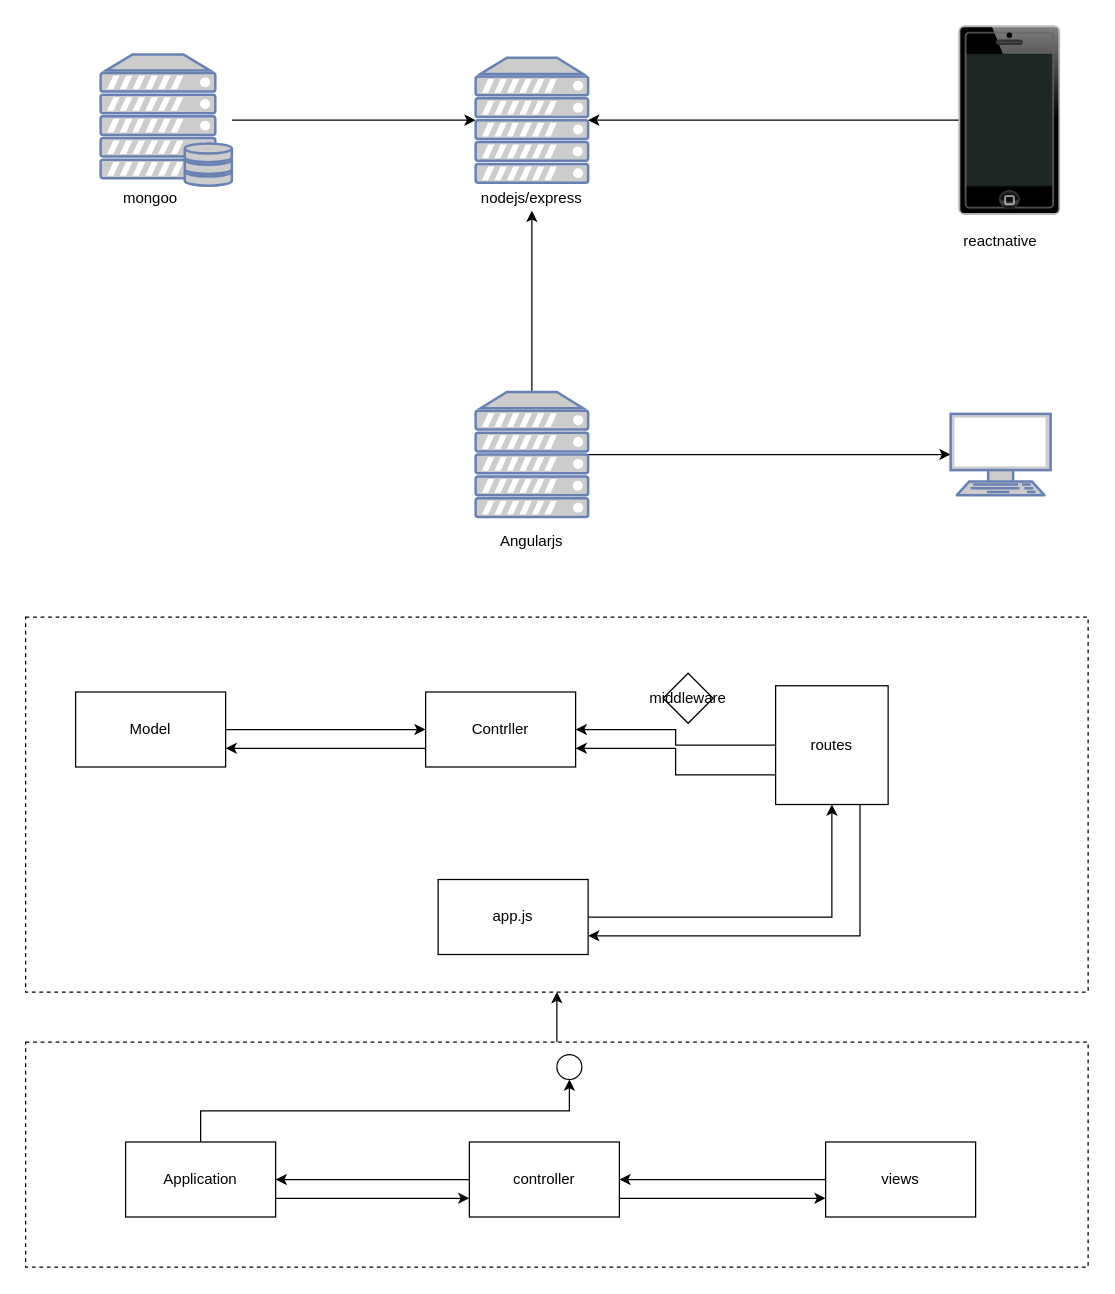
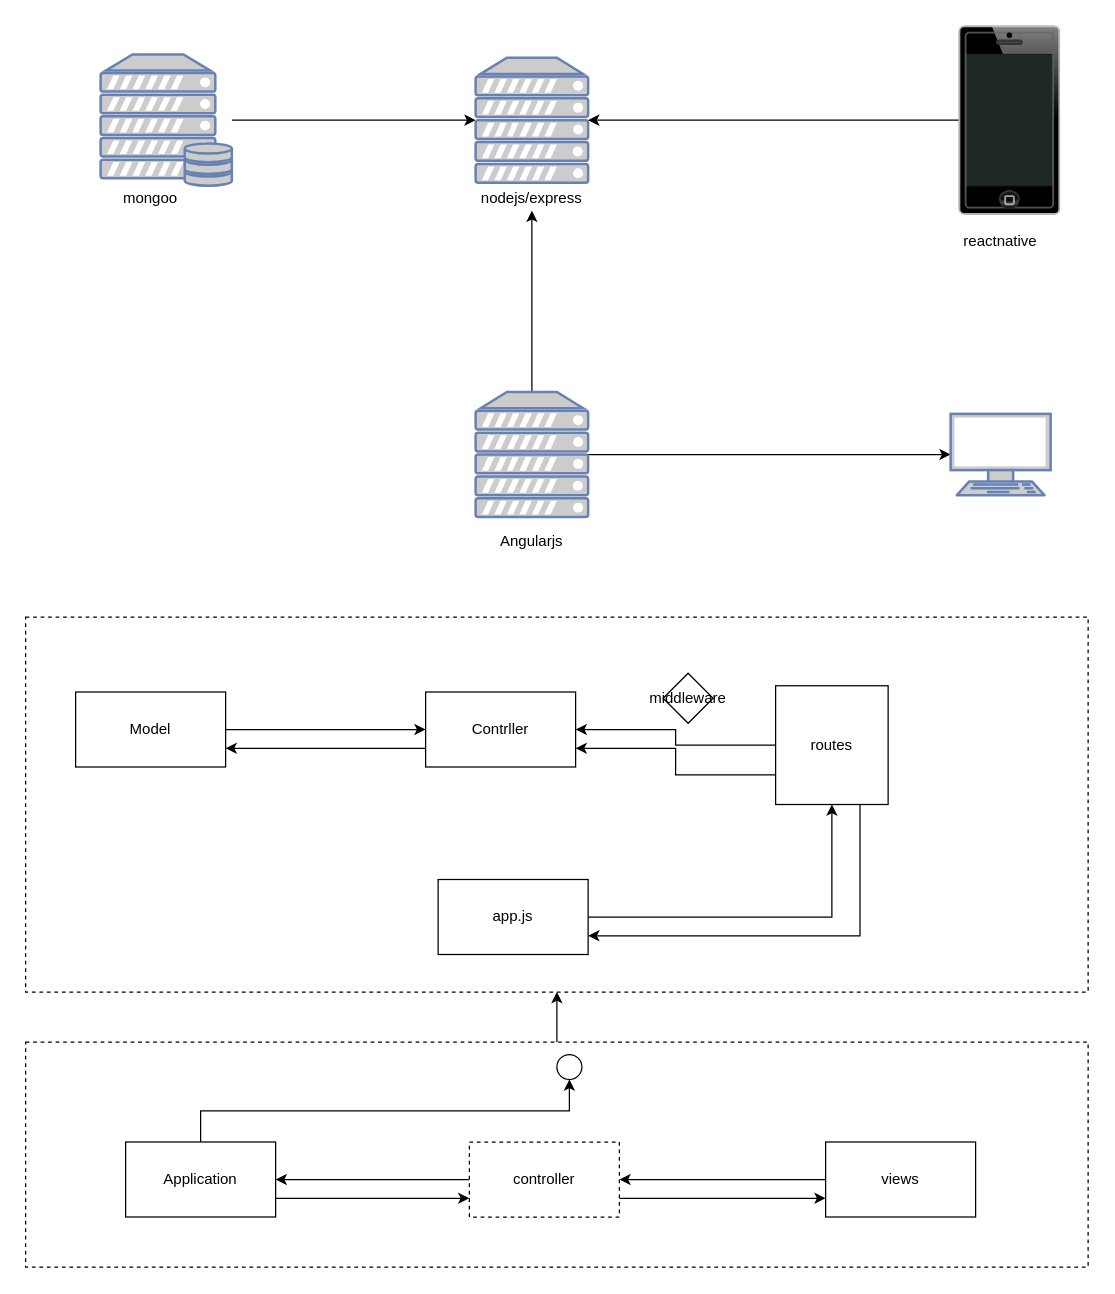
(544, 1179) -> (544, 1179)
